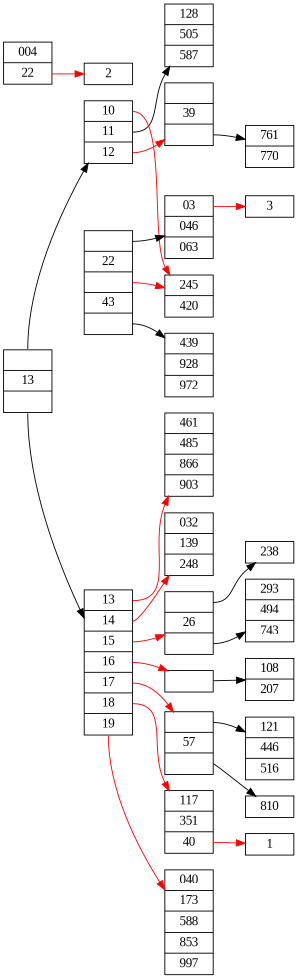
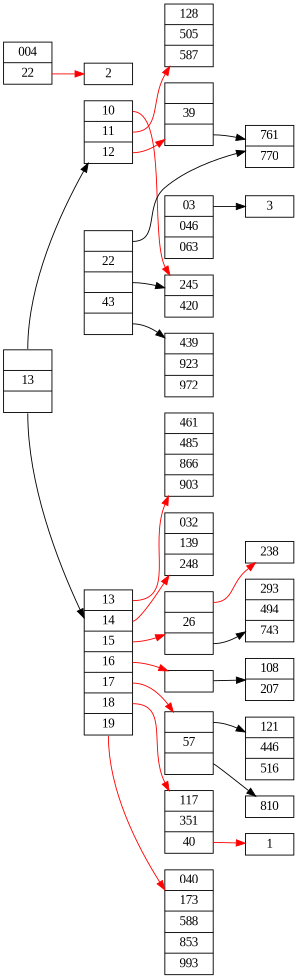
(155, 109) -> (155, 109)
(225, 206) -> (225, 206)
(144, 241) -> (170, 184)
(144, 283) -> (144, 283)
(189, 364) -> (189, 364)
(233, 589) -> (233, 589)
(189, 963) -> (189, 963)
